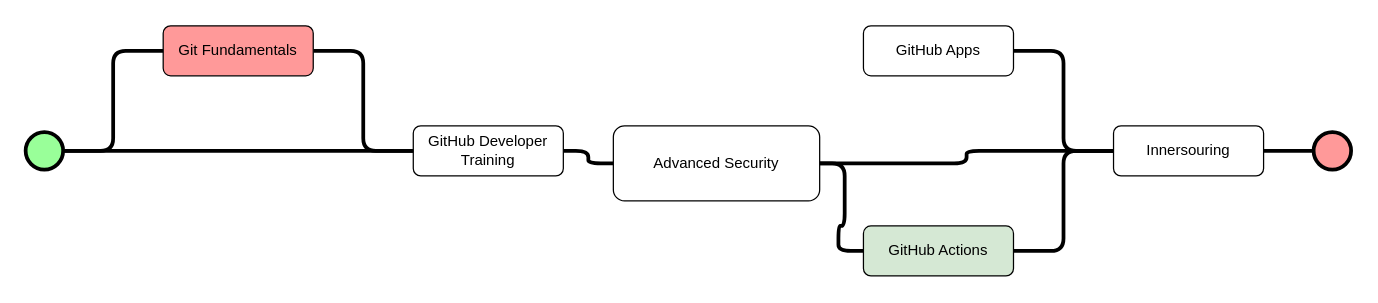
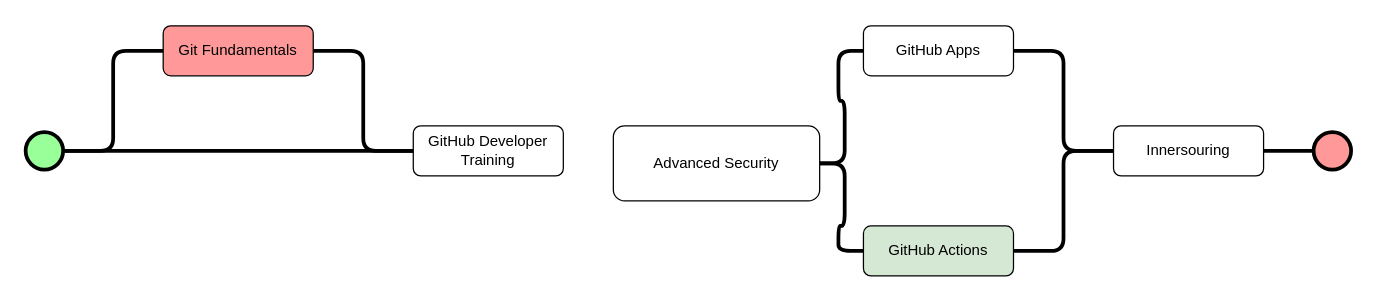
(588, 158) -> none
(954, 163) -> (839, 100)
